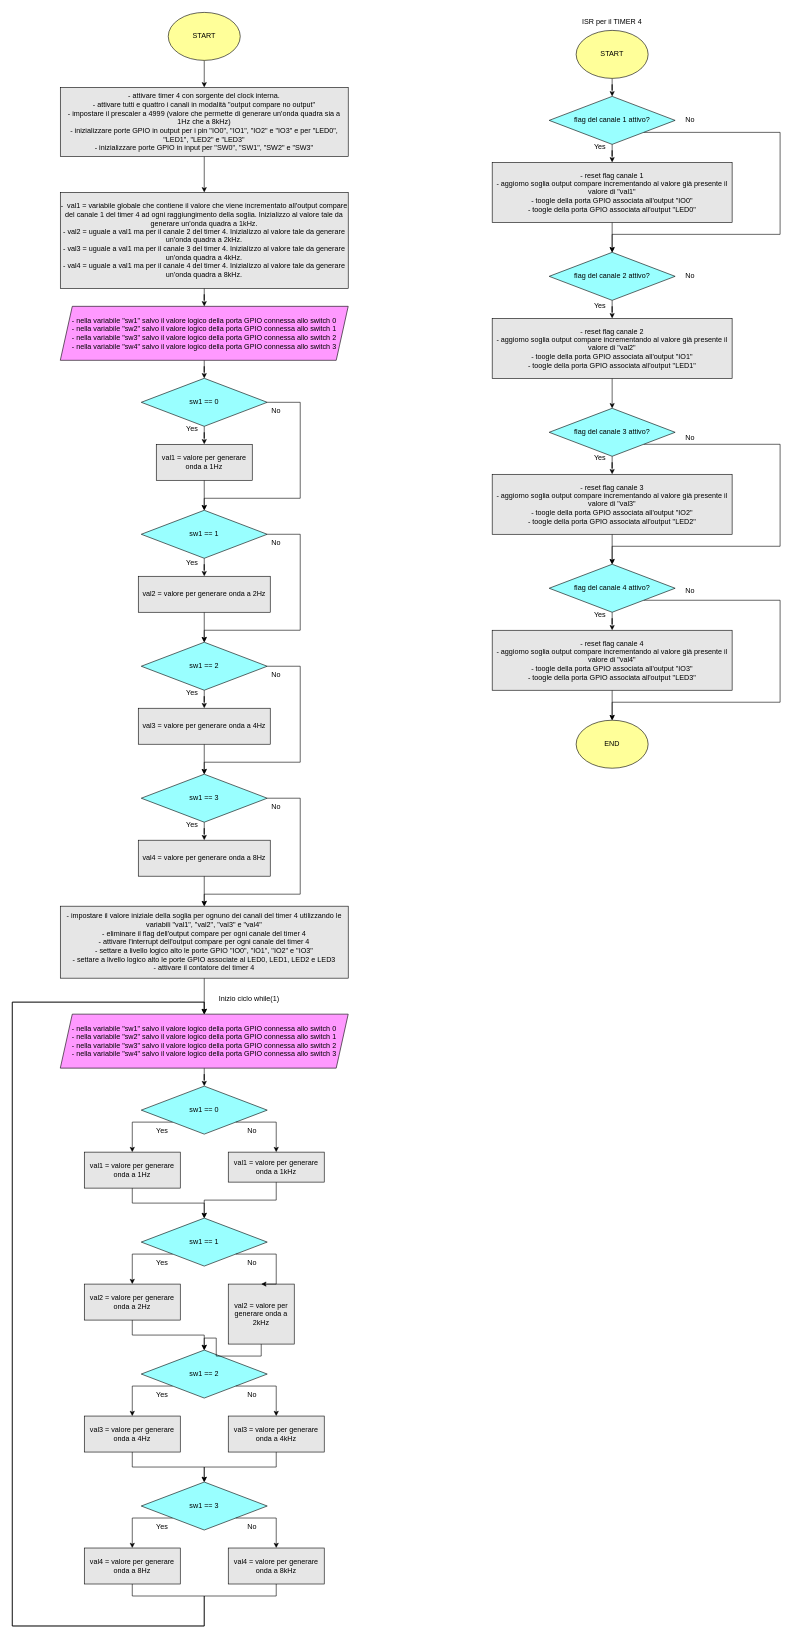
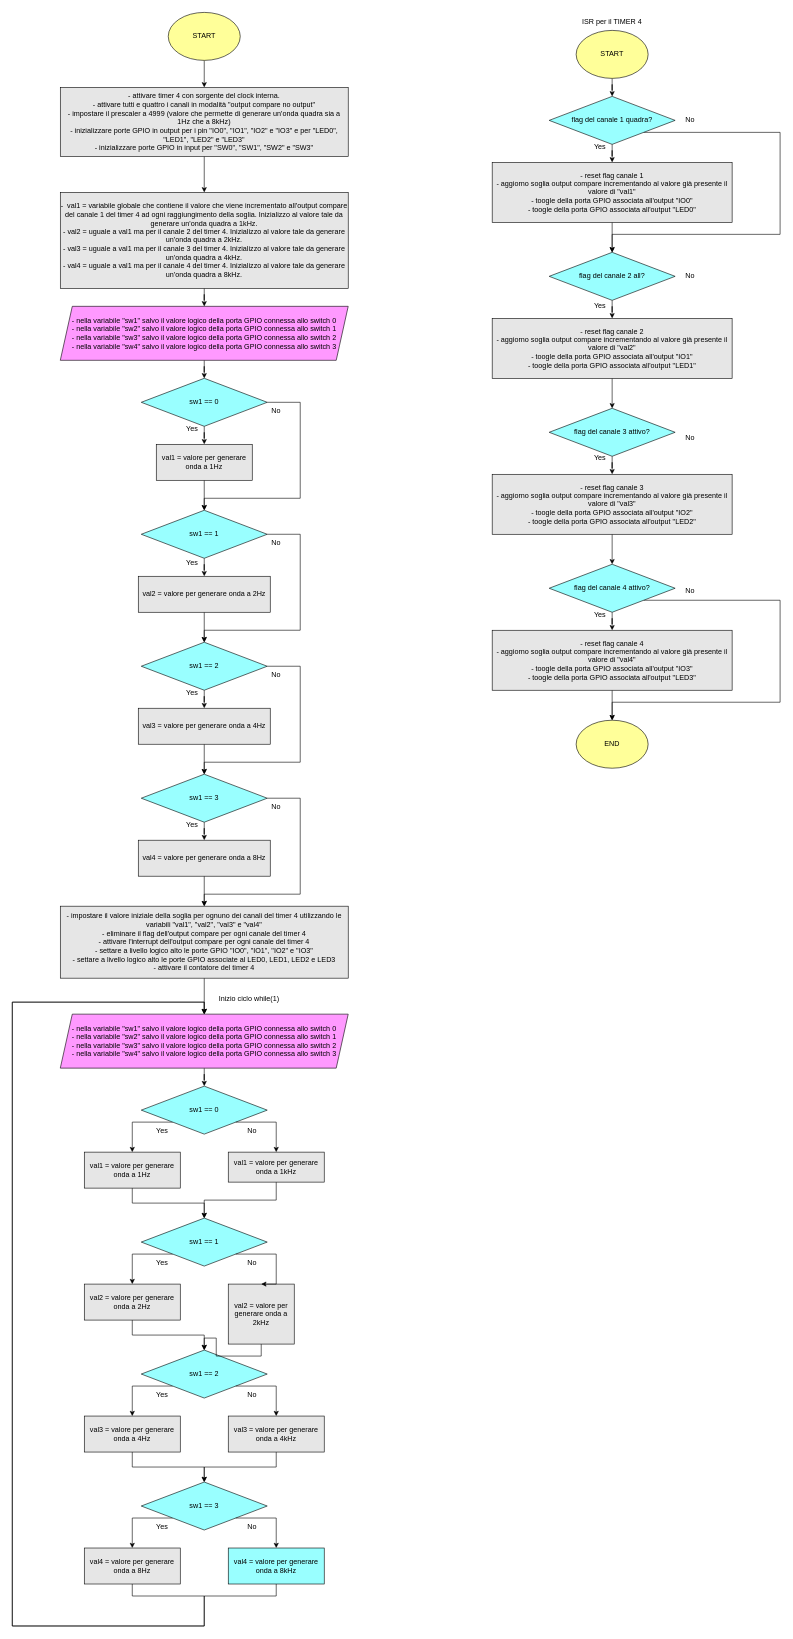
(612, 120) -> (612, 120)
(612, 276) -> (612, 276)
(780, 510) -> none
(276, 1566) -> (276, 1566)
